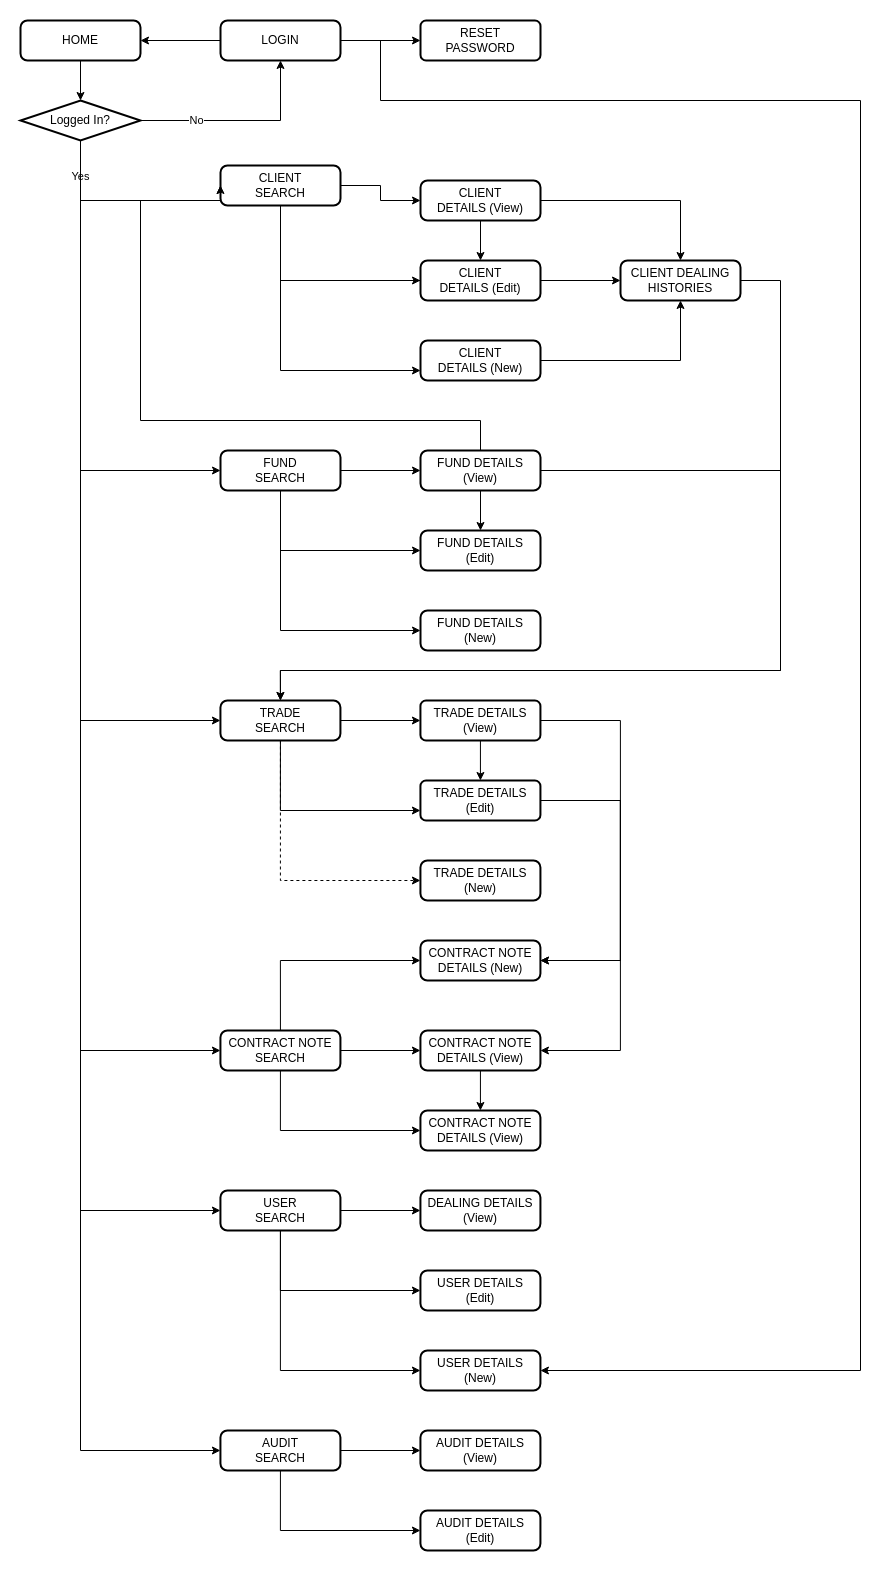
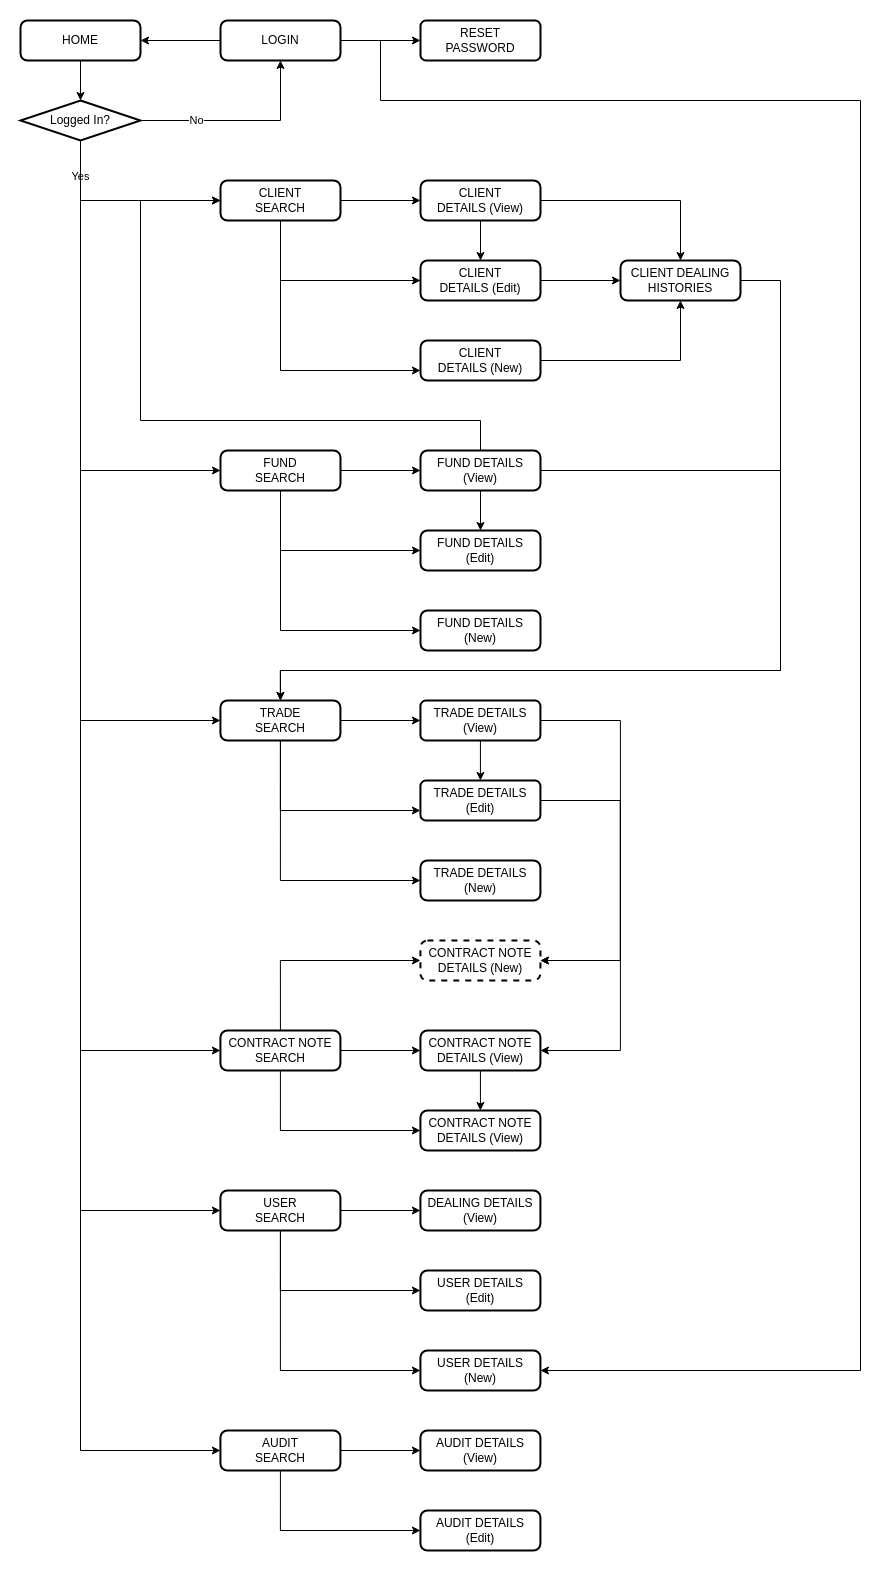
(281, 186) -> (281, 201)
(311, 881) -> (311, 881)
(480, 961) -> (480, 961)
